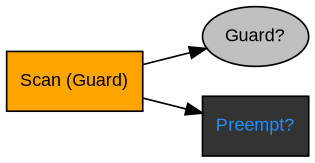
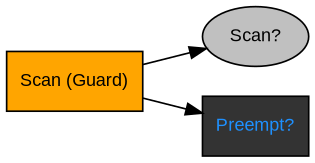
(256, 37) -> (256, 37)
